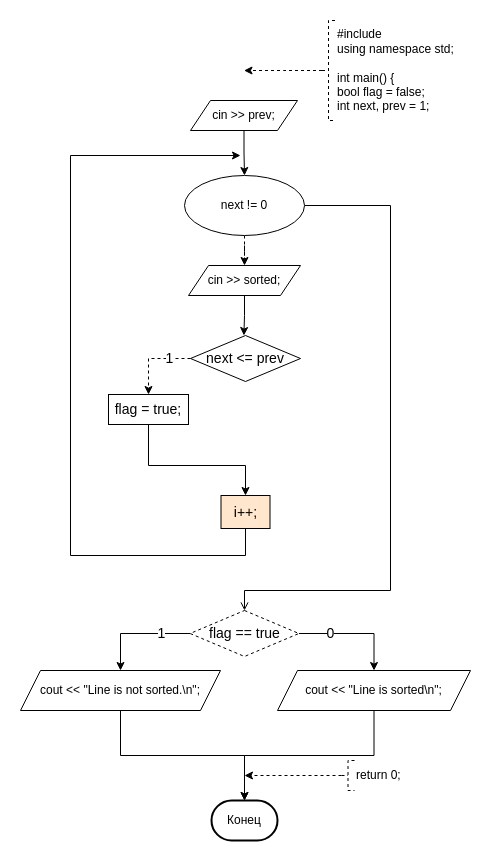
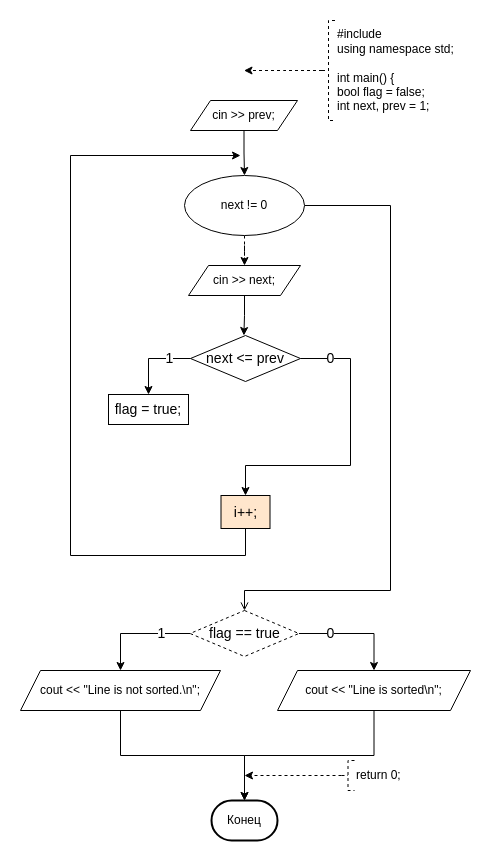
(245, 281) -> (245, 281)
(155, 359) -> (155, 359)
none -> (351, 439)
(175, 466) -> none
